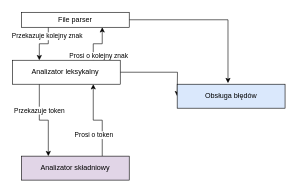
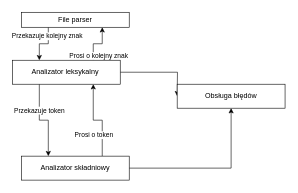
(228, 77) -> none
(231, 96) -> (231, 96)
none -> (231, 113)
(75, 168) -> (75, 168)
